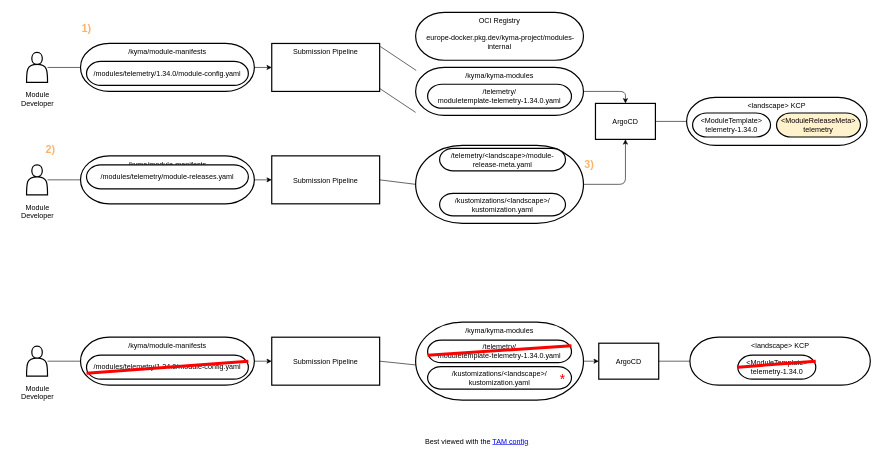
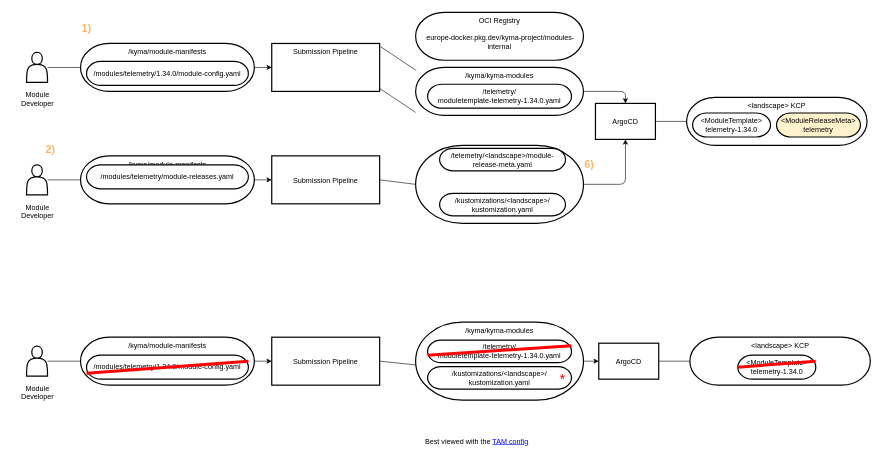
(590, 165) -> (590, 165)
